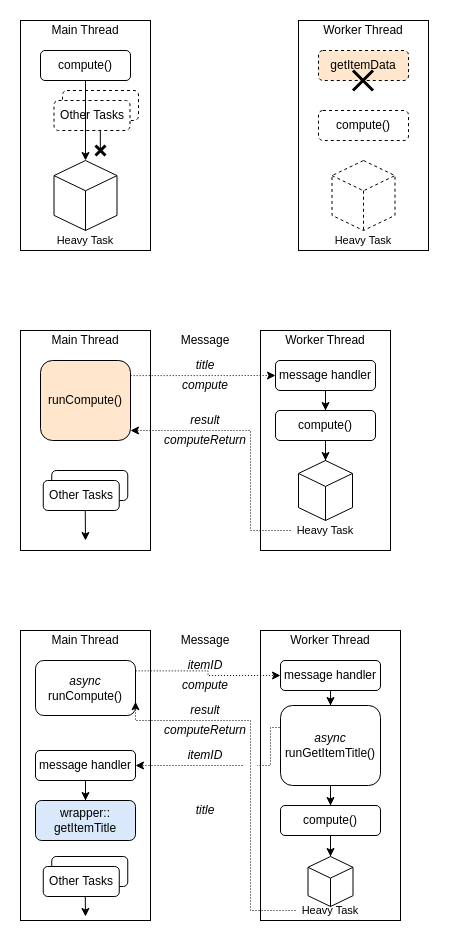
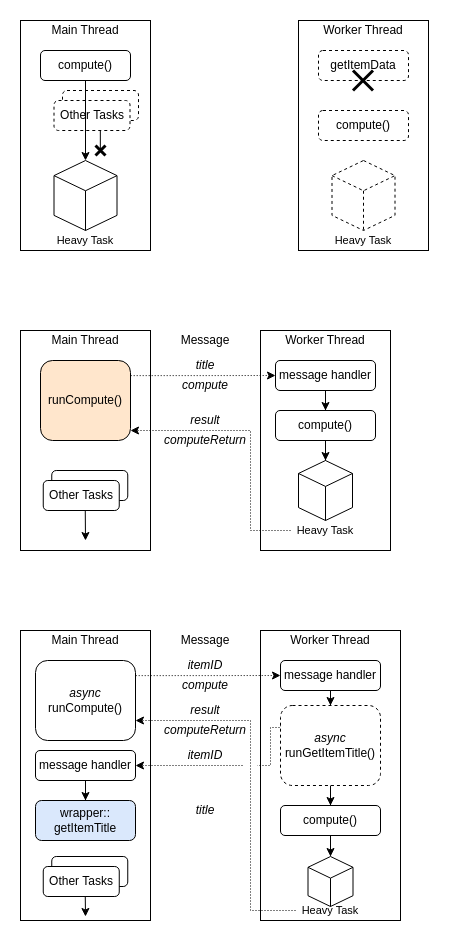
(364, 66) -> (364, 66)
(86, 688) -> (86, 701)
(331, 746) -> (331, 746)
